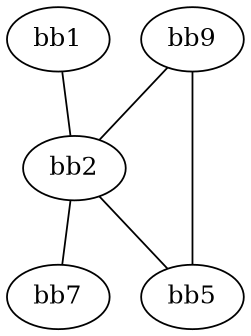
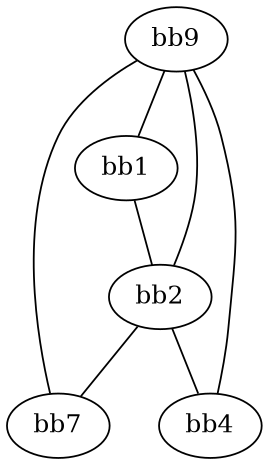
none -> (151, 103)
none -> (37, 208)
(192, 297) -> (210, 426)
